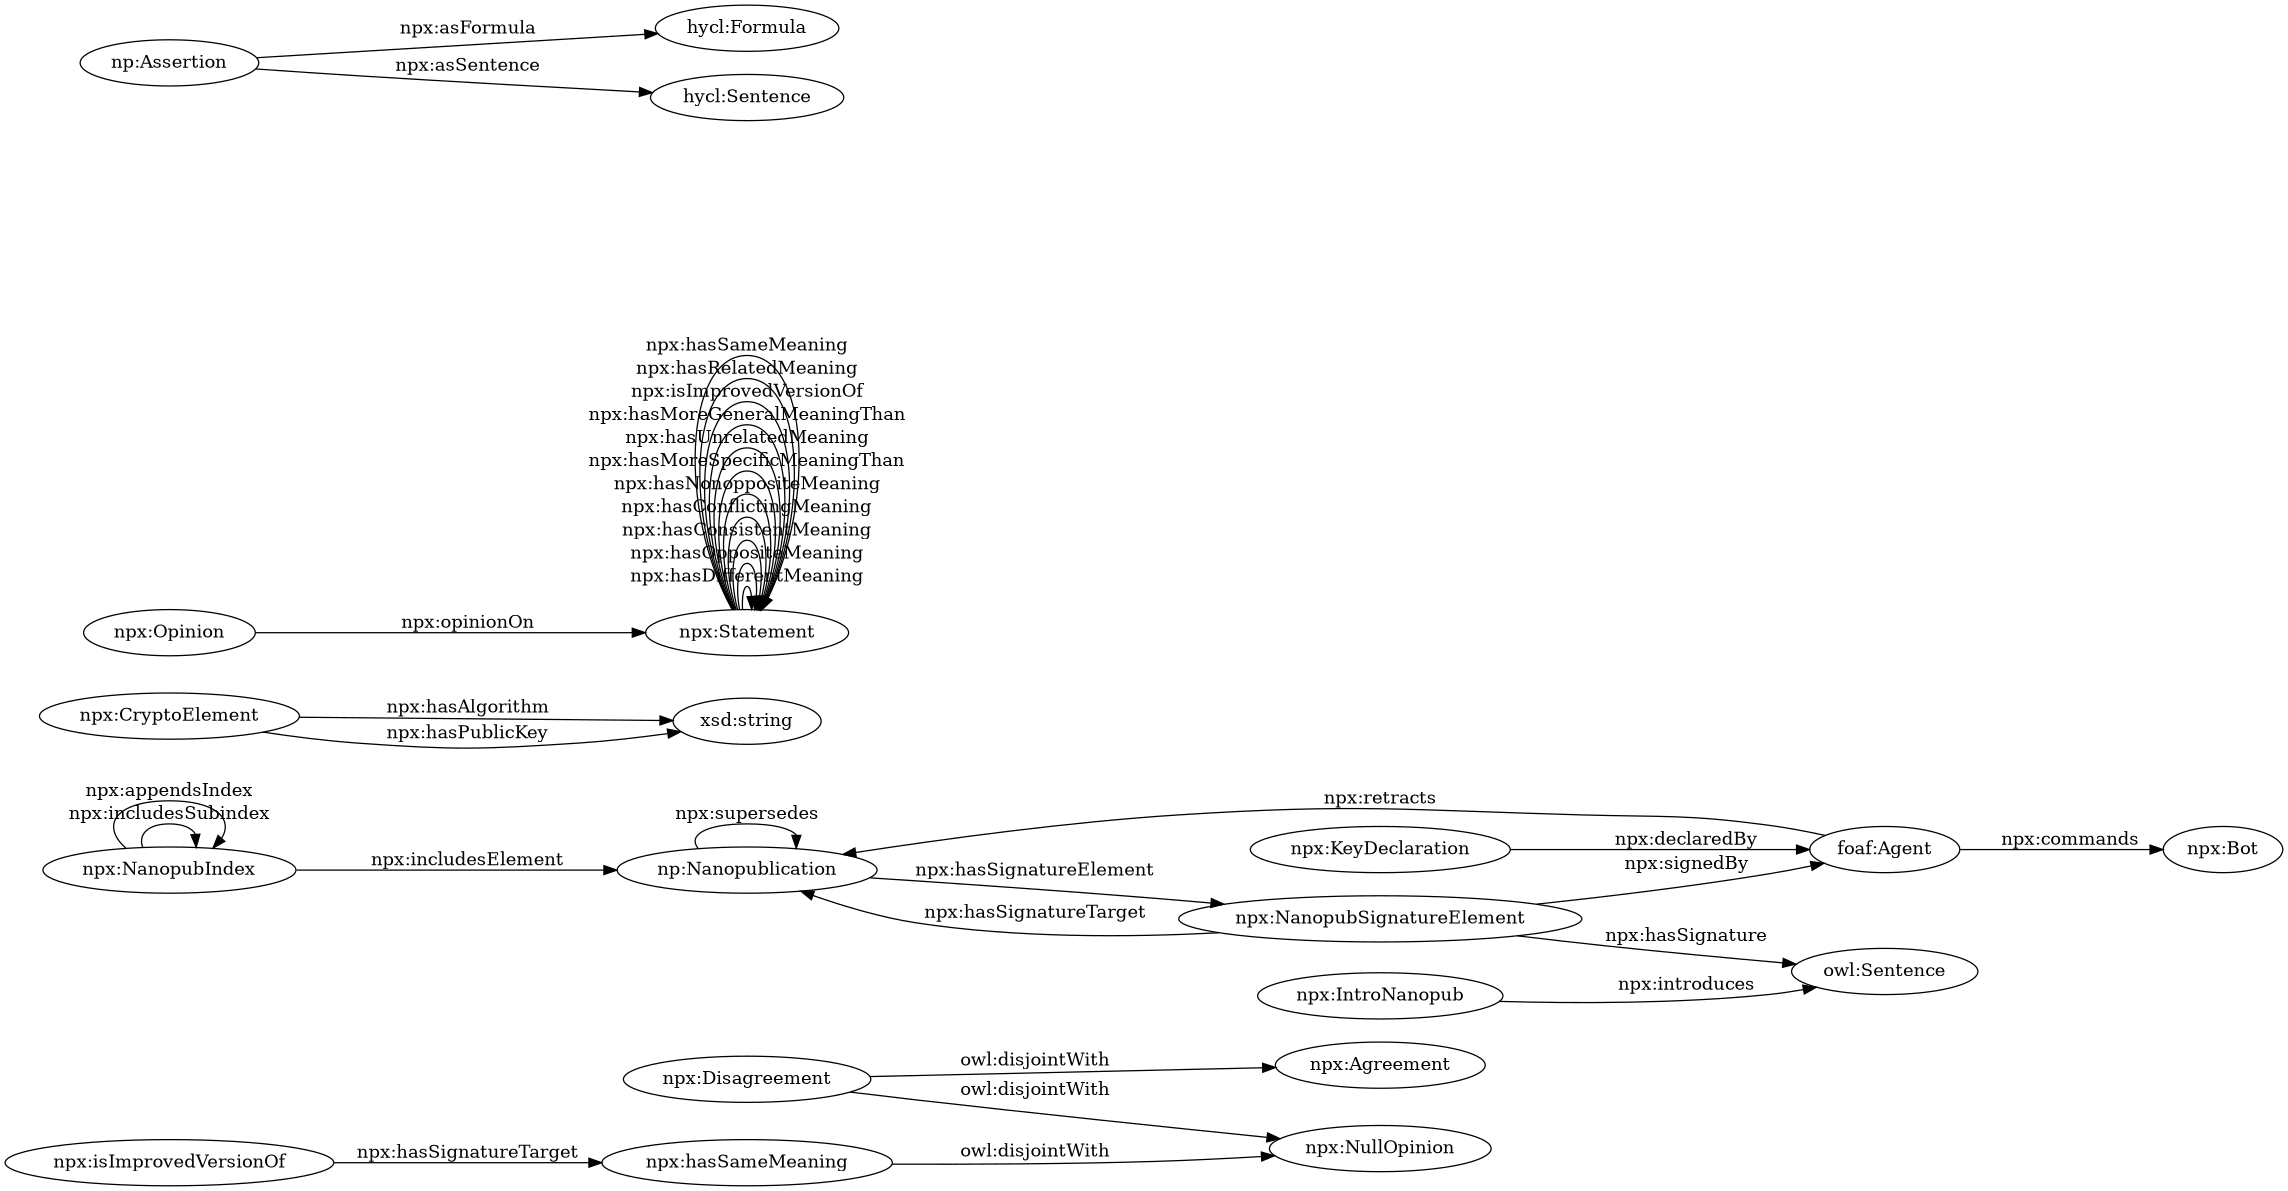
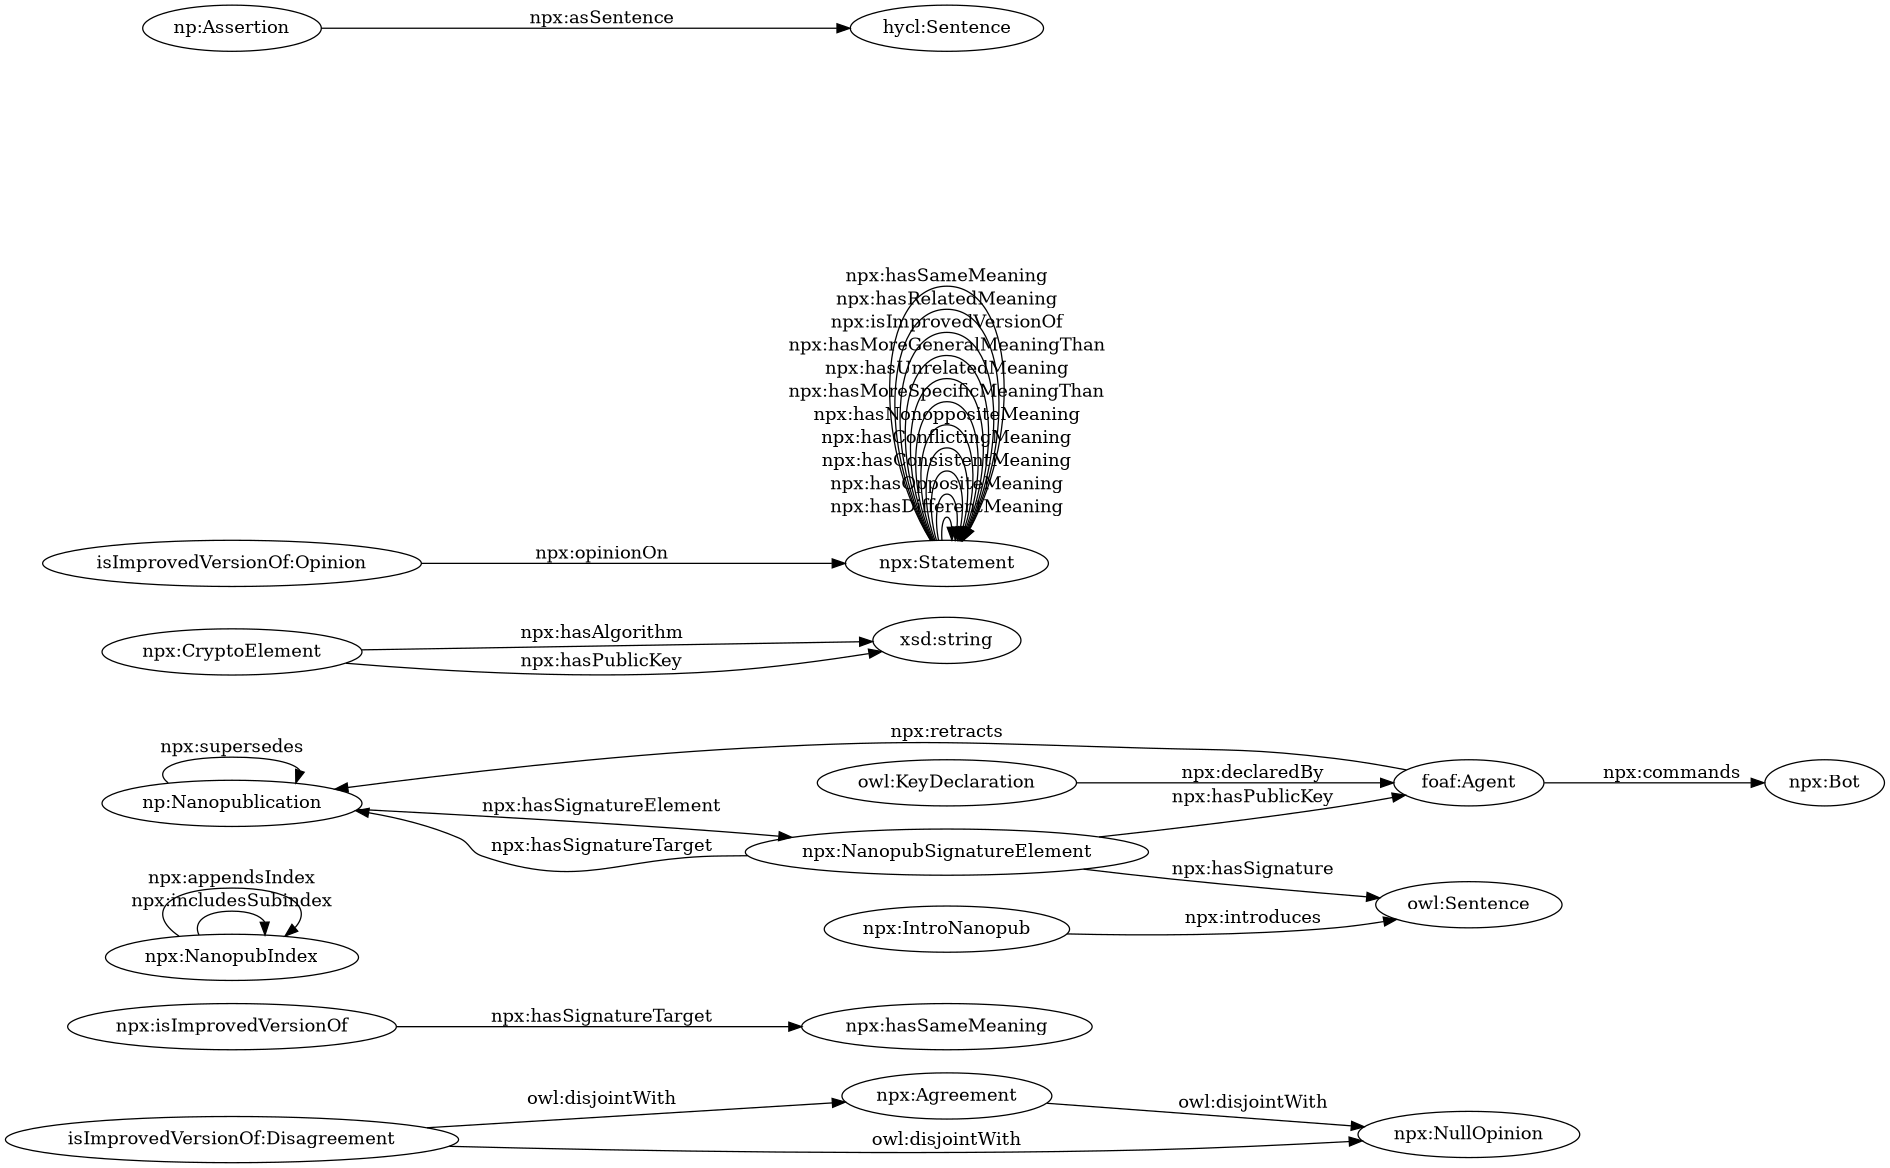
(747, 28) -> none
(169, 633) -> (232, 563)
(1380, 850) -> (947, 783)
(1687, 864) -> (1253, 798)
(450, 870) -> none
(747, 1079) -> (232, 1140)
(1077, 1163) -> (1199, 1115)
